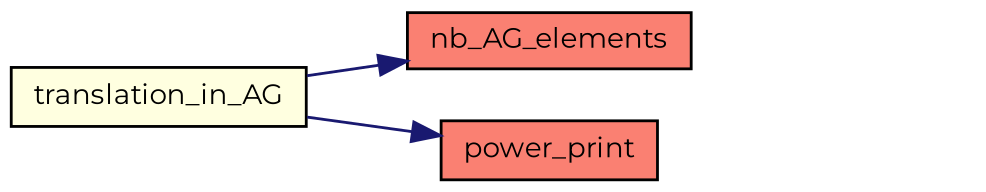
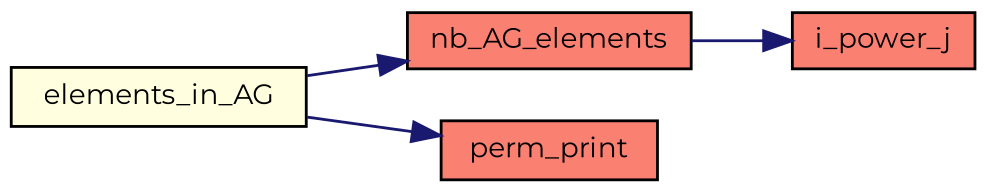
none -> (884, 41)
(159, 97) -> (159, 97)
(549, 150) -> (549, 150)
